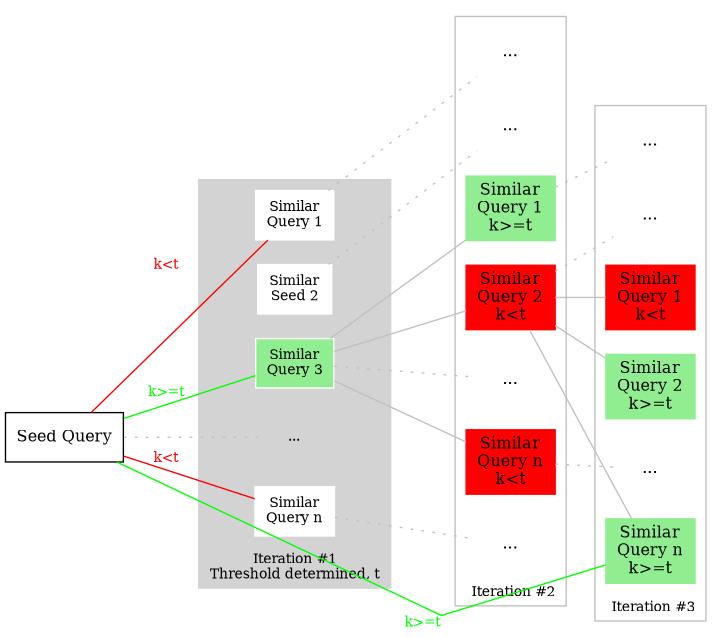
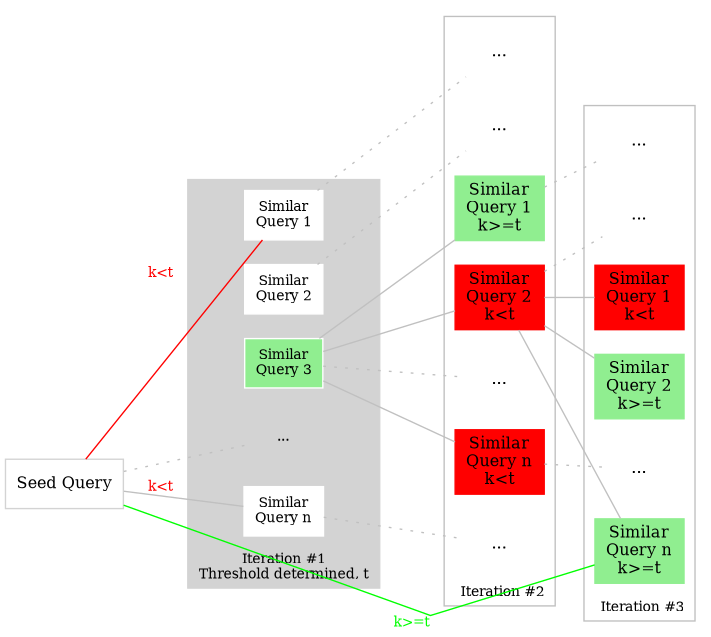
(295, 289) -> (284, 289)
(190, 397) -> none
(64, 437) -> (64, 484)
(189, 477) -> (178, 498)
